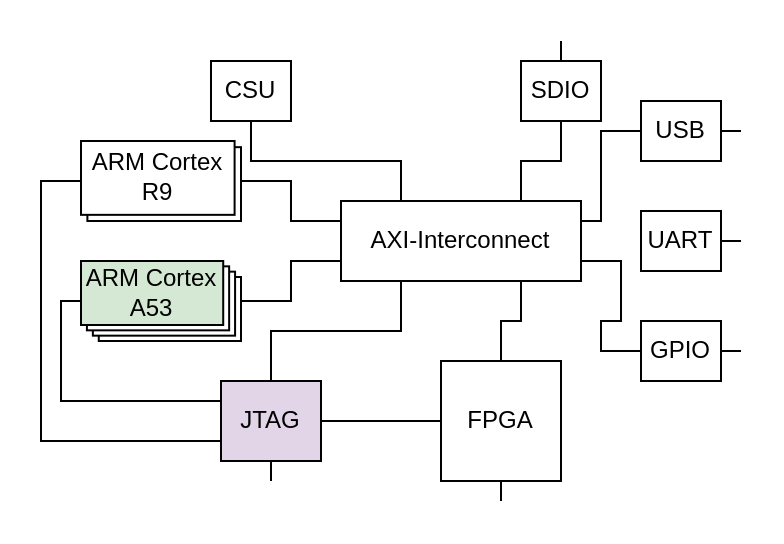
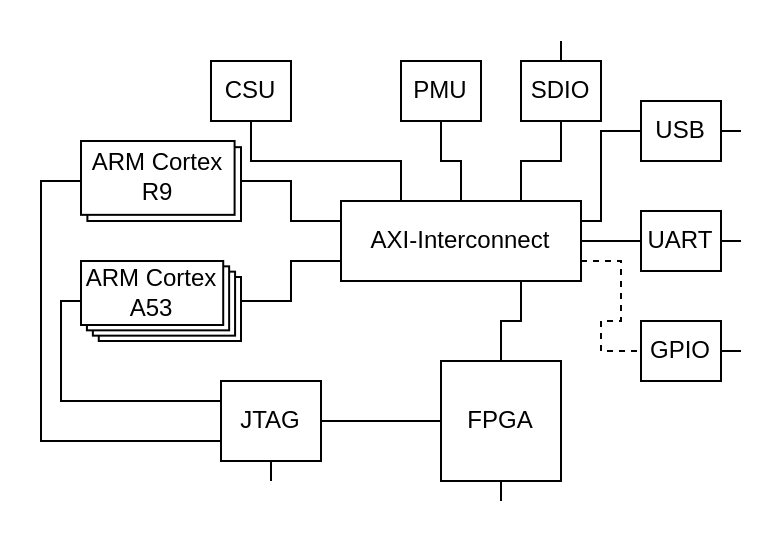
none -> (441, 91)
none -> (451, 161)
none -> (611, 241)
(152, 293) -> (152, 293)
(621, 318) -> (621, 318)
(336, 331) -> none
(271, 421) -> (271, 421)
